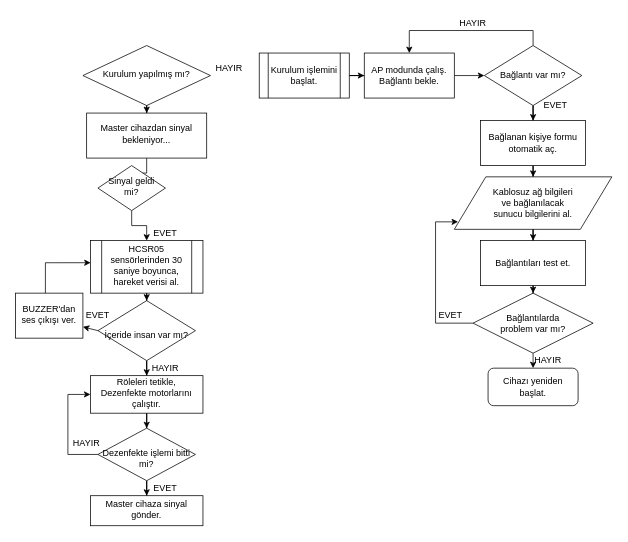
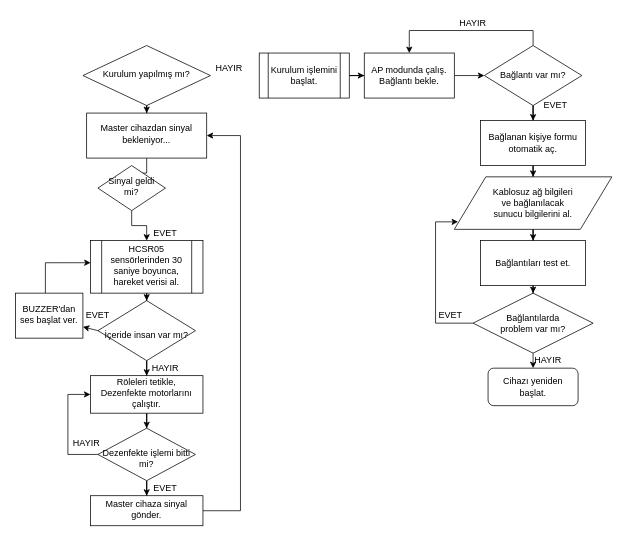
(49, 314) -> (49, 314)
none -> (240, 327)
